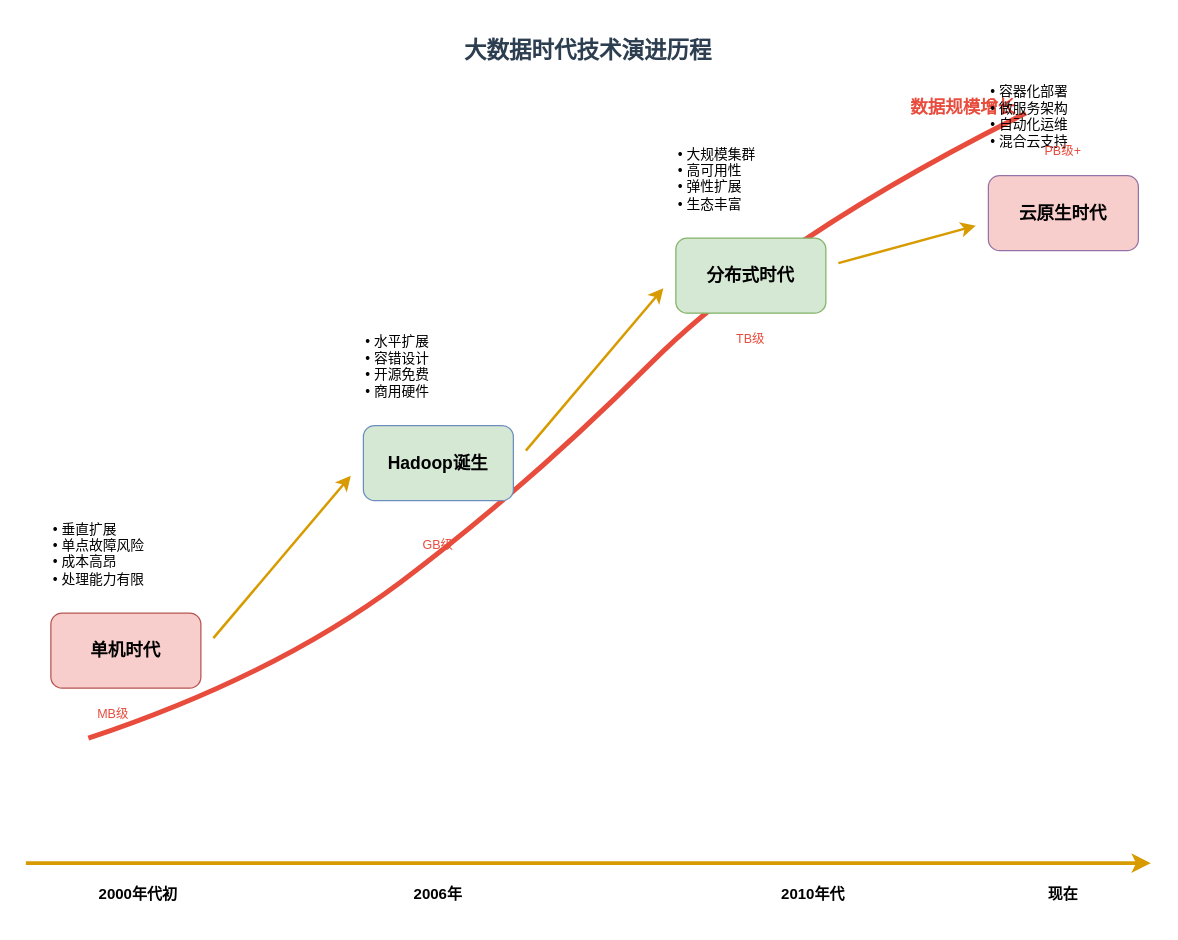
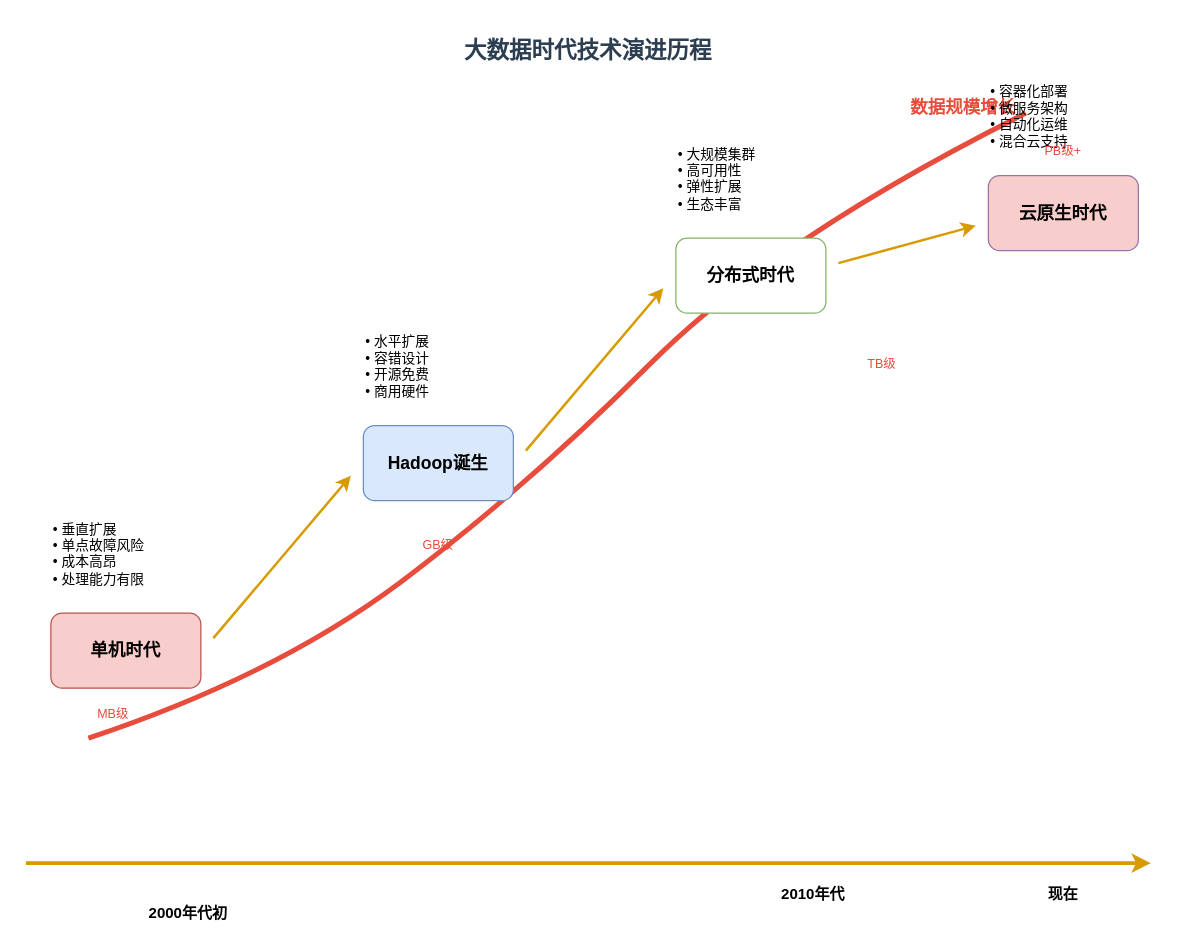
(751, 276) -> (751, 276)
(751, 338) -> (882, 363)
(438, 463) -> (438, 463)
(138, 894) -> (188, 913)
(438, 894) -> none
